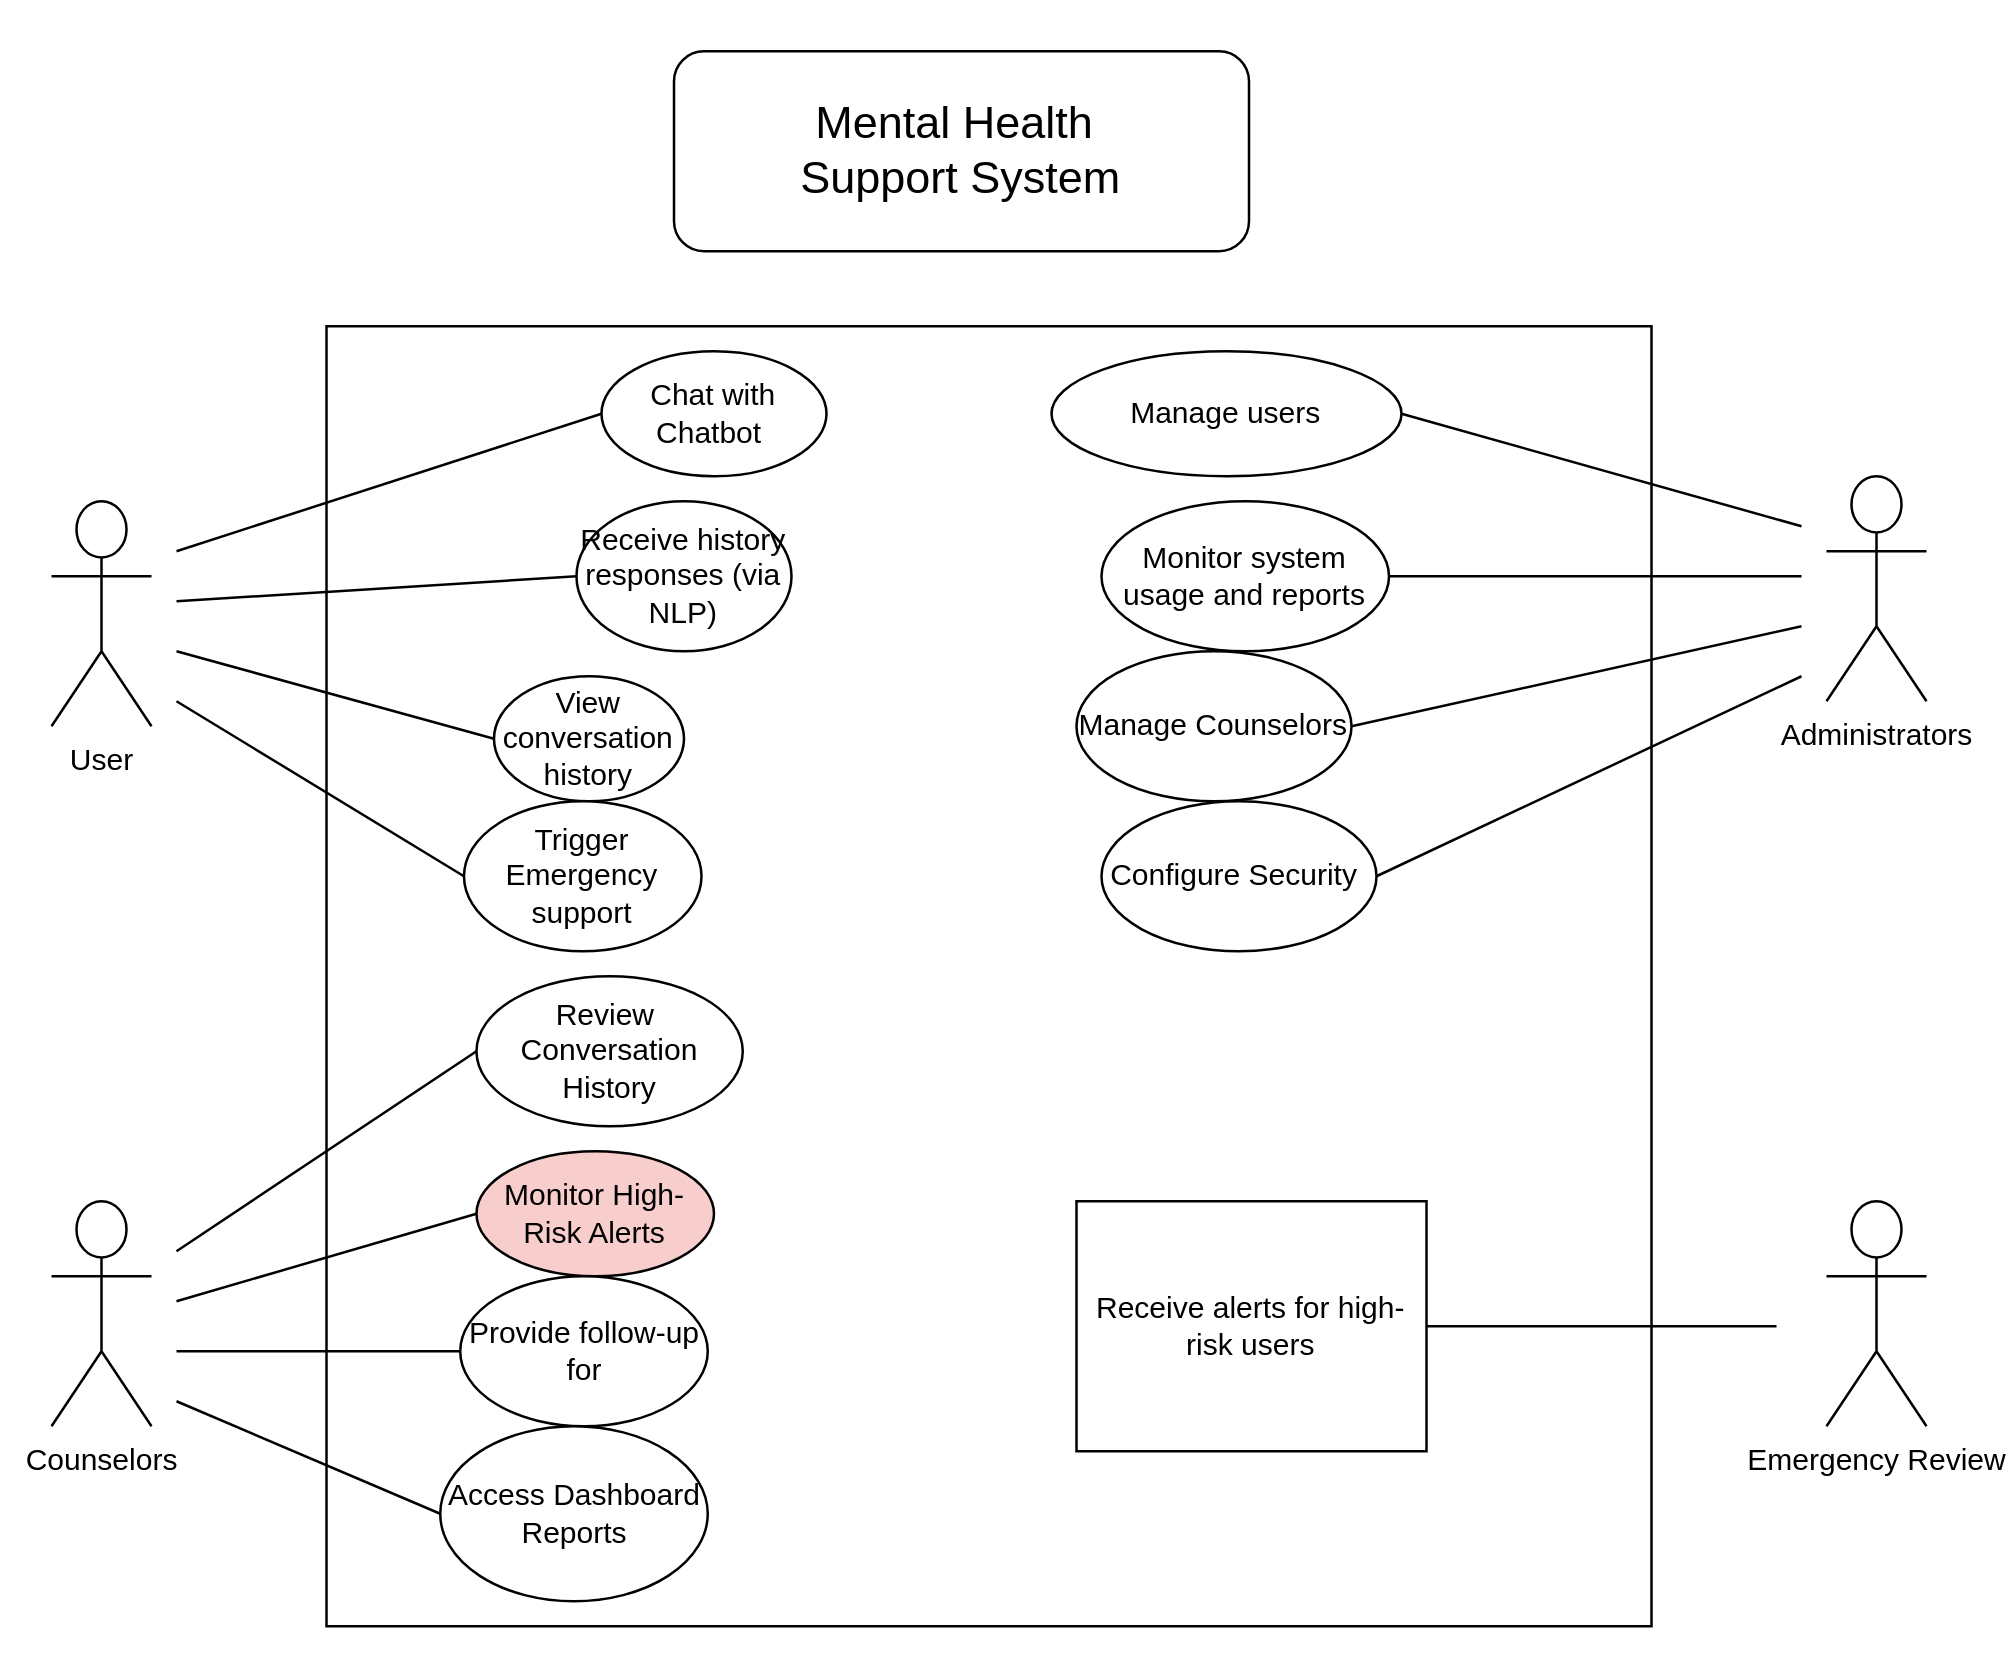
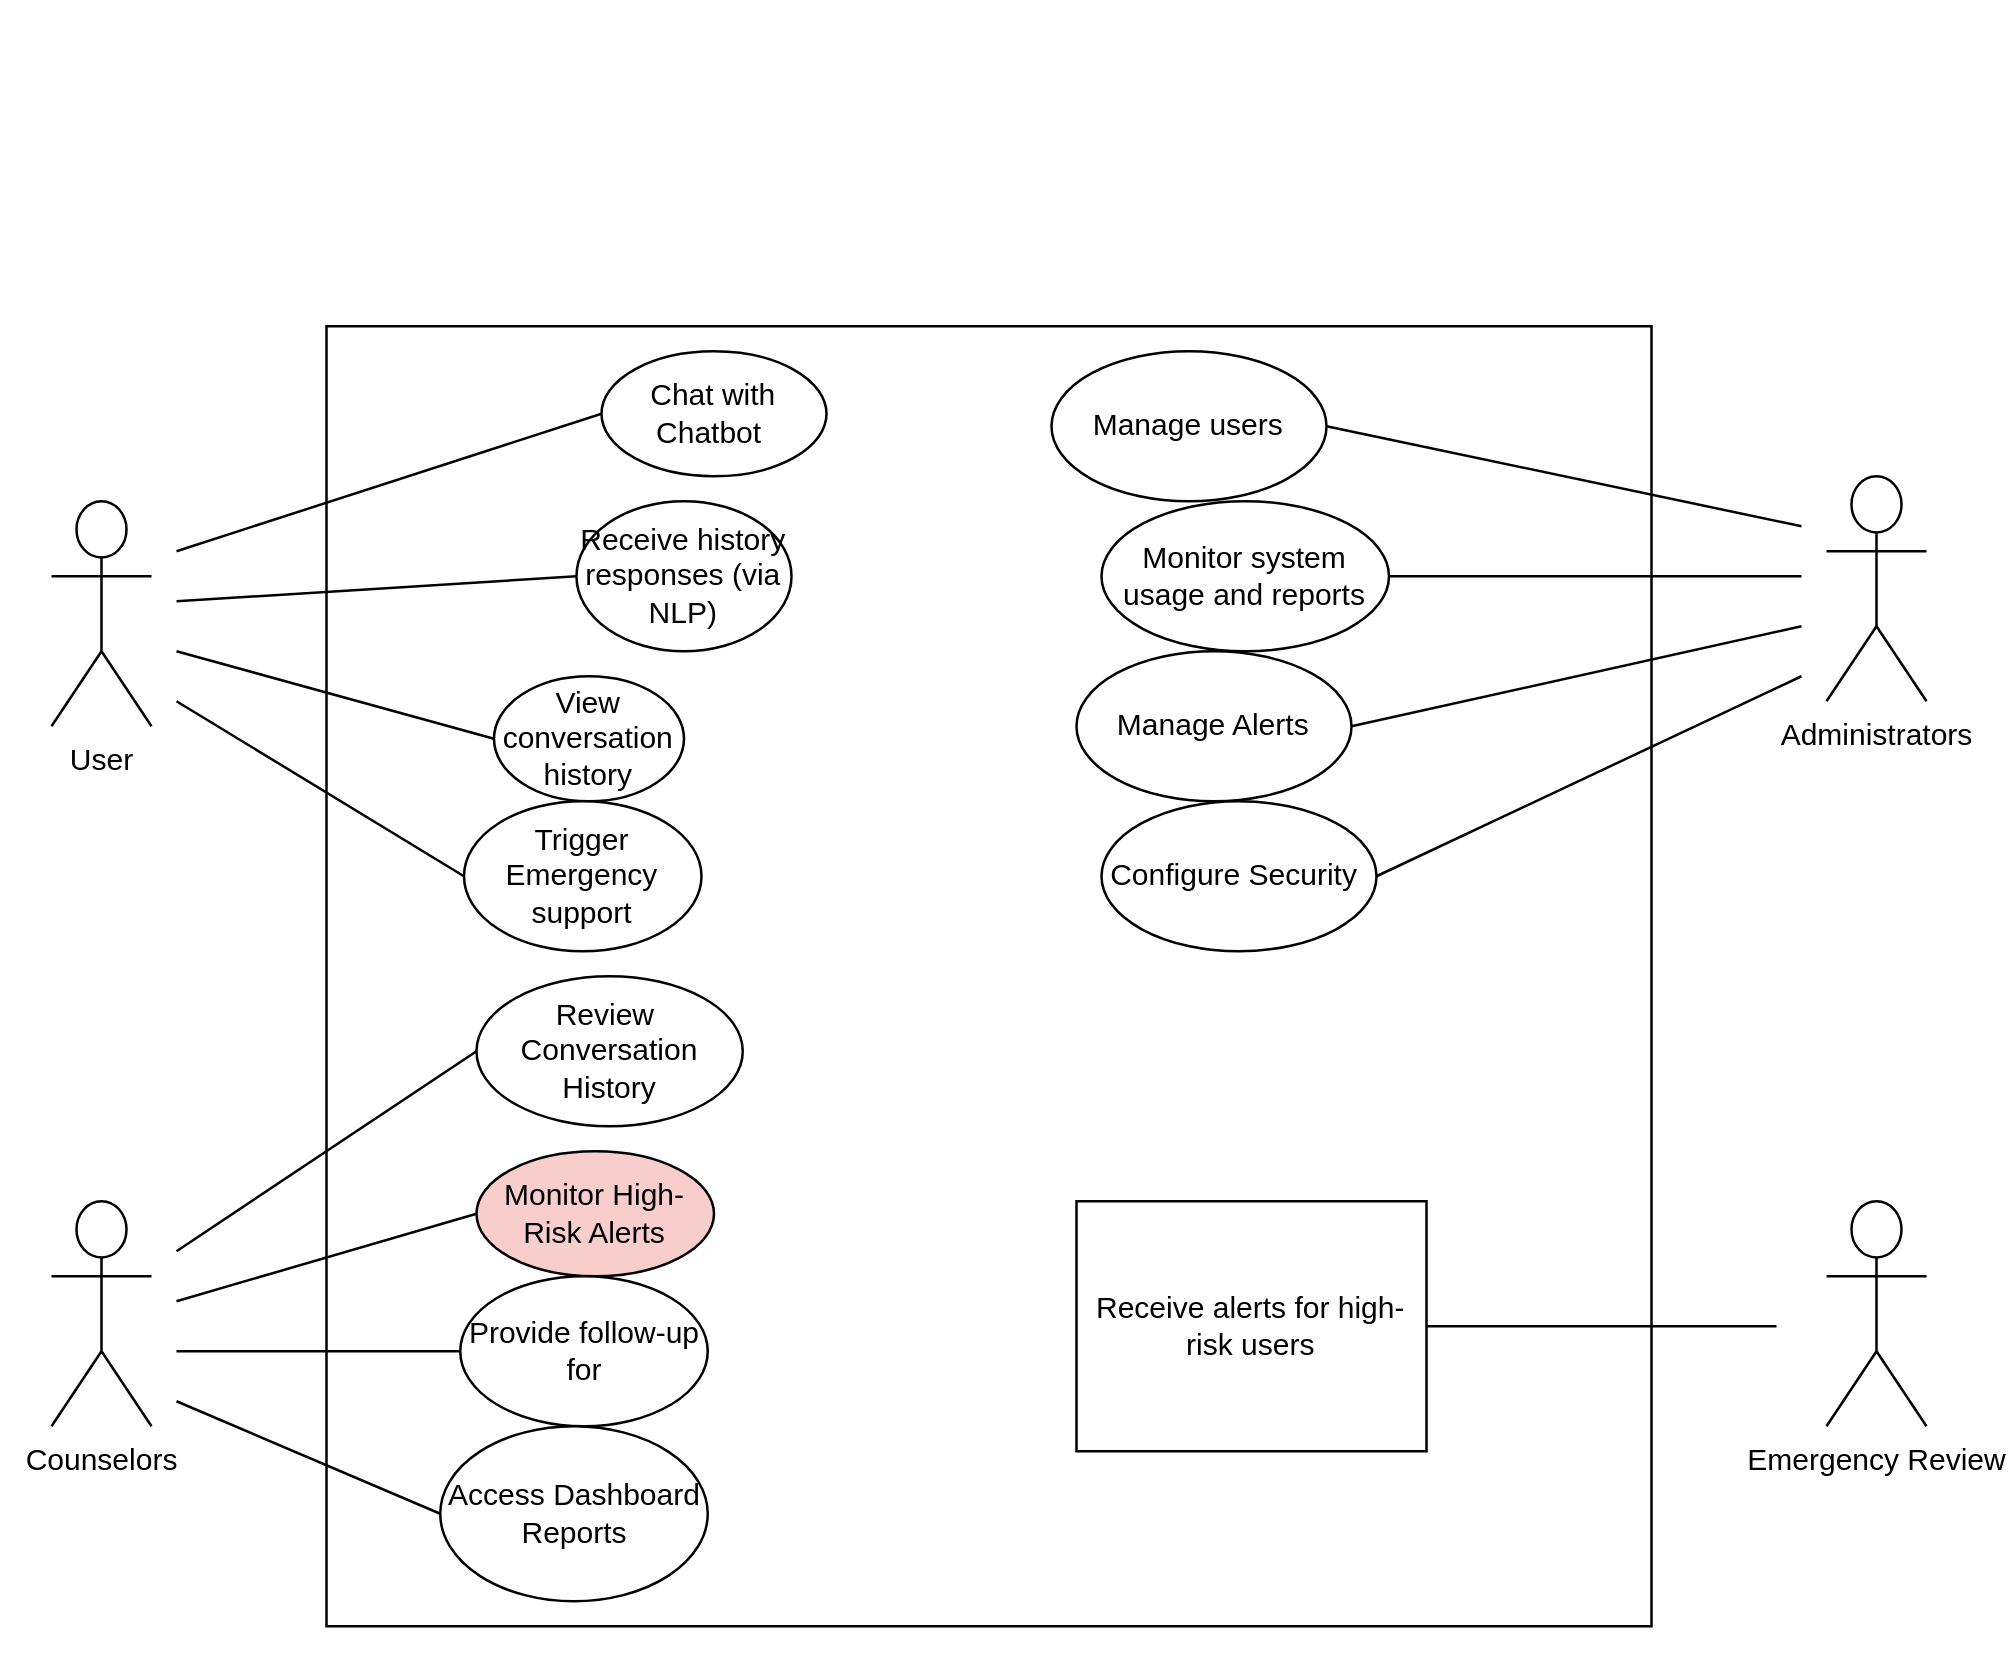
(961, 151) -> none
(1226, 414) -> (1189, 426)
(1214, 726) -> (1214, 726)
